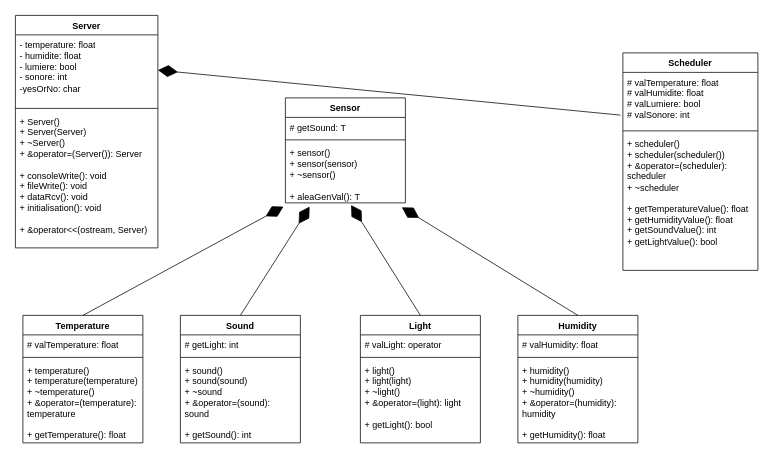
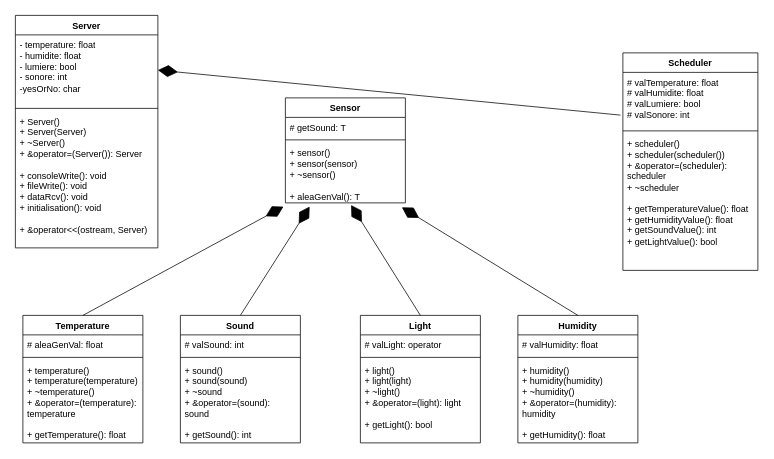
(79, 346) -> (68, 346)
(217, 346) -> (217, 346)
